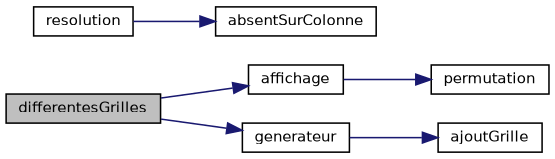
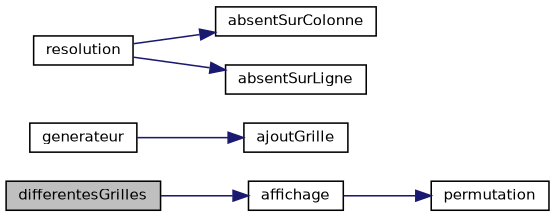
none -> (296, 80)
(194, 124) -> none
